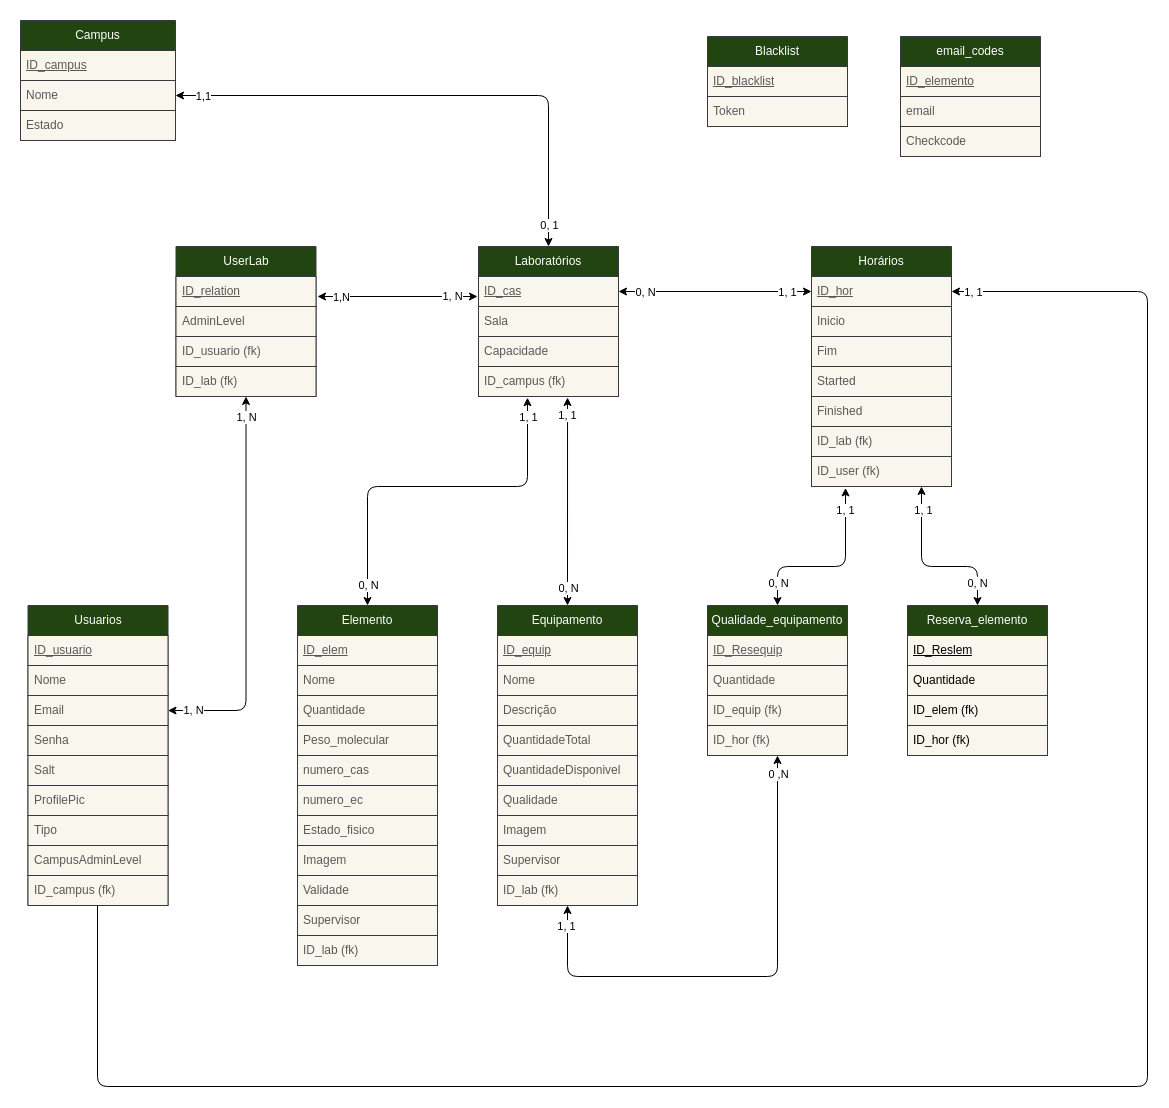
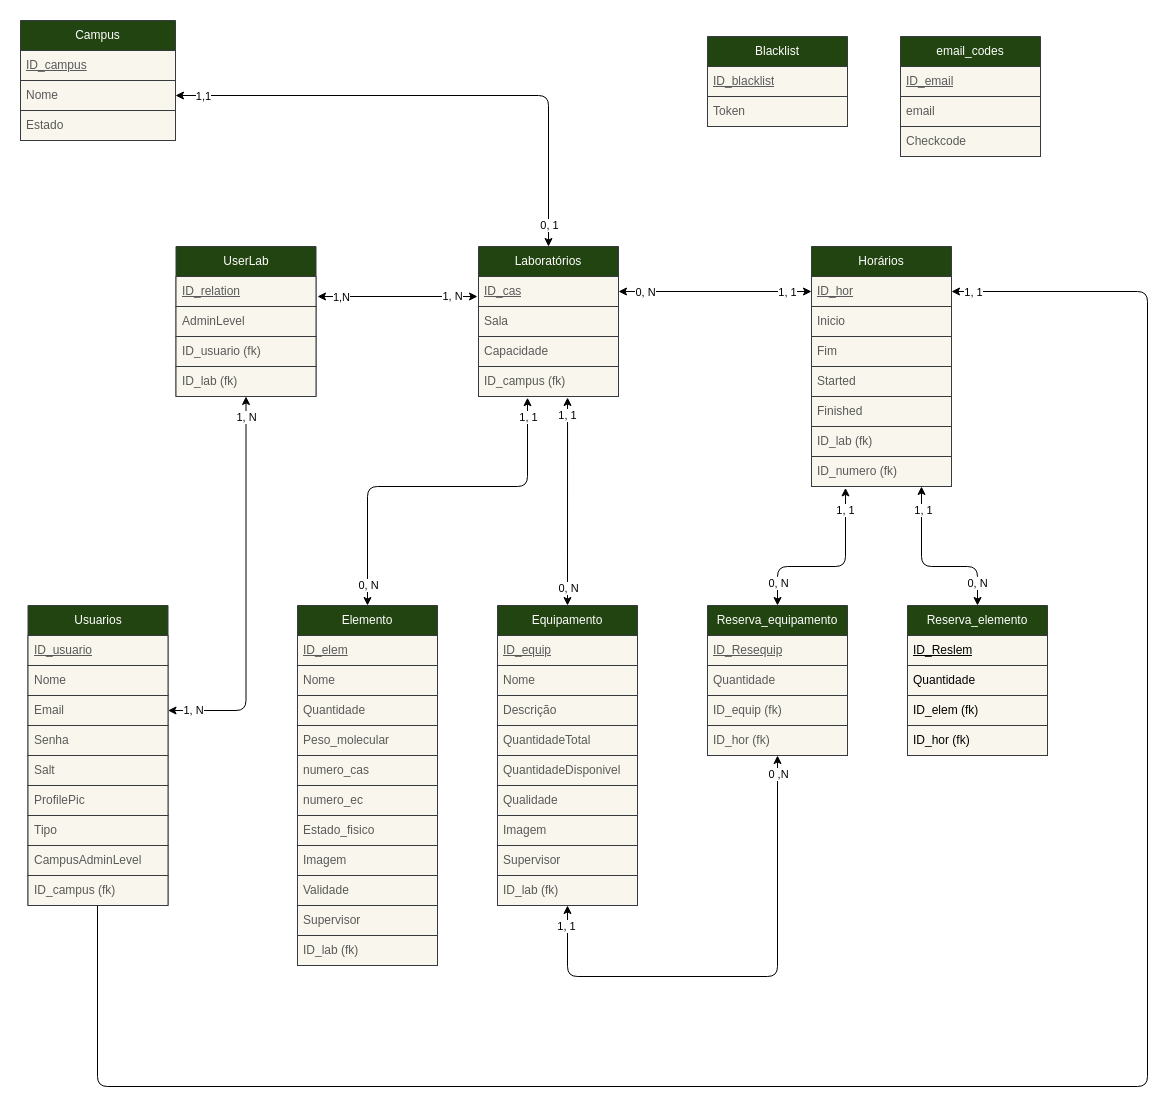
(942, 82) -> (930, 82)
(856, 472) -> (863, 472)
(778, 621) -> (778, 621)
